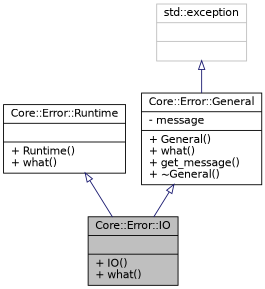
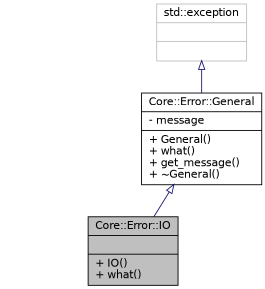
(65, 139) -> none
